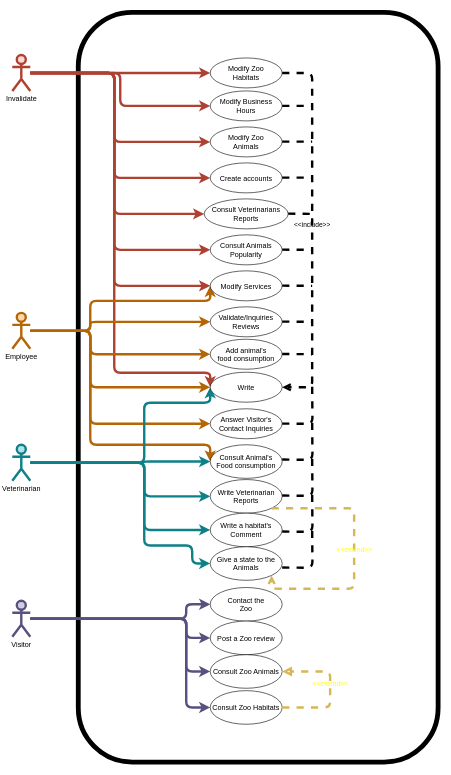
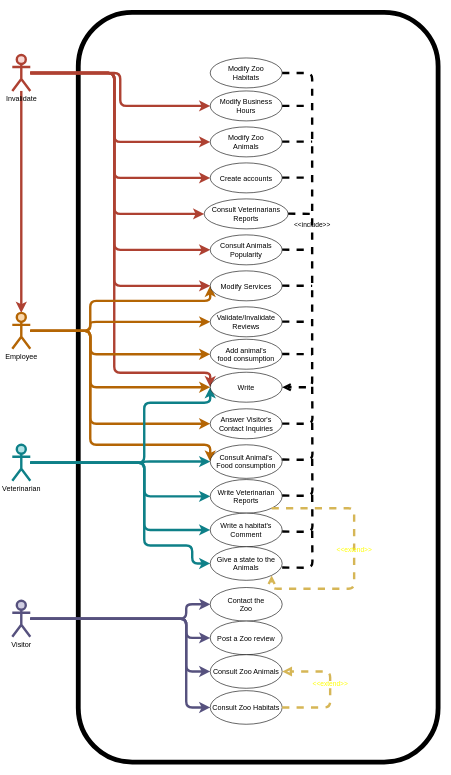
(161, 73) -> (21, 198)
(246, 318) -> (246, 318)
